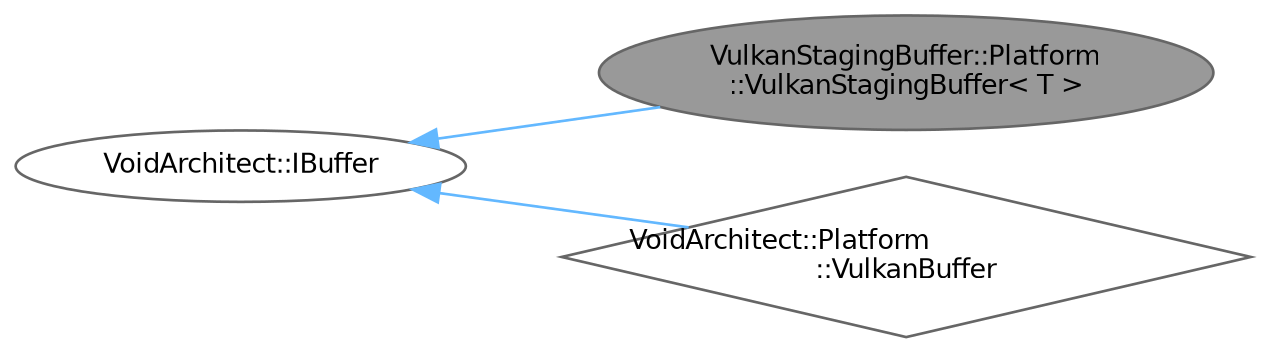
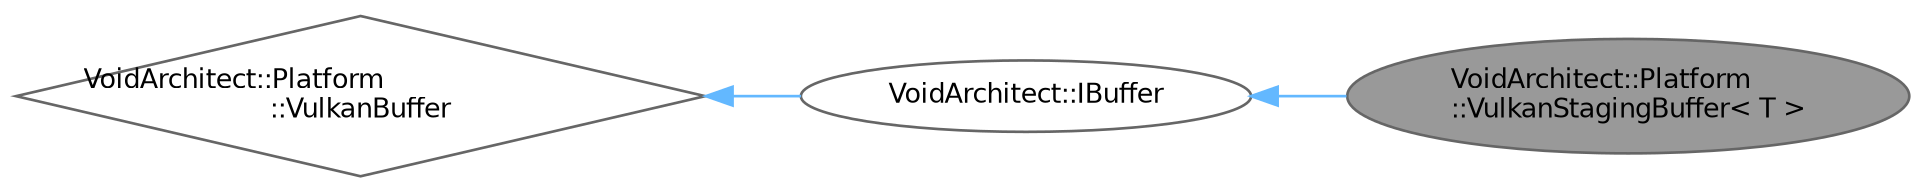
(906, 73) -> (1628, 96)
(564, 210) -> (767, 96)
